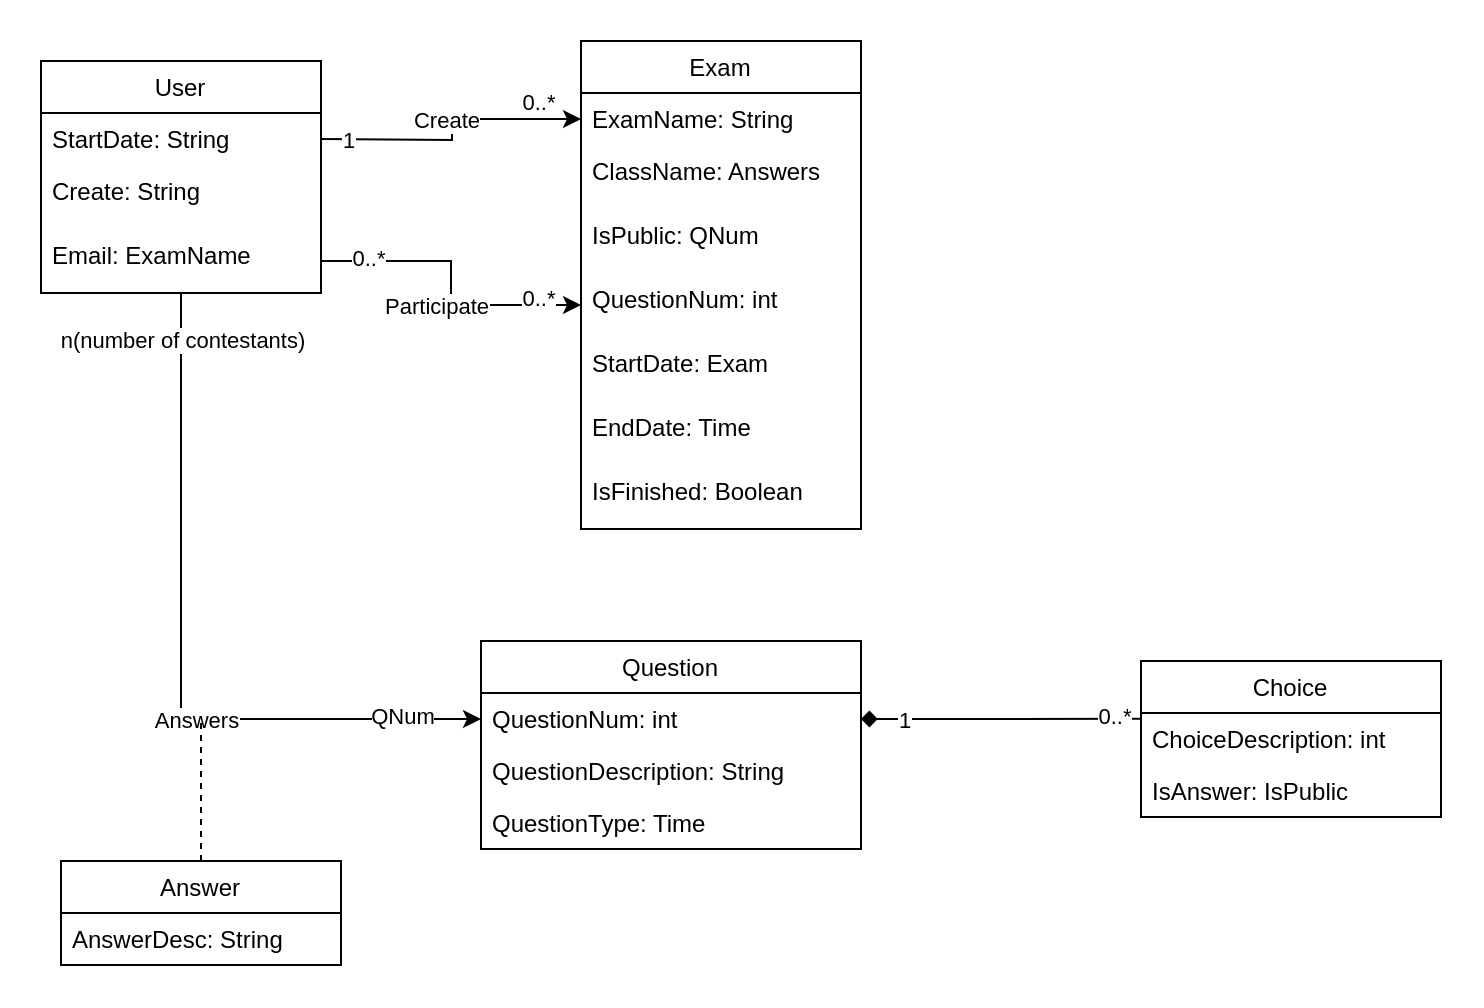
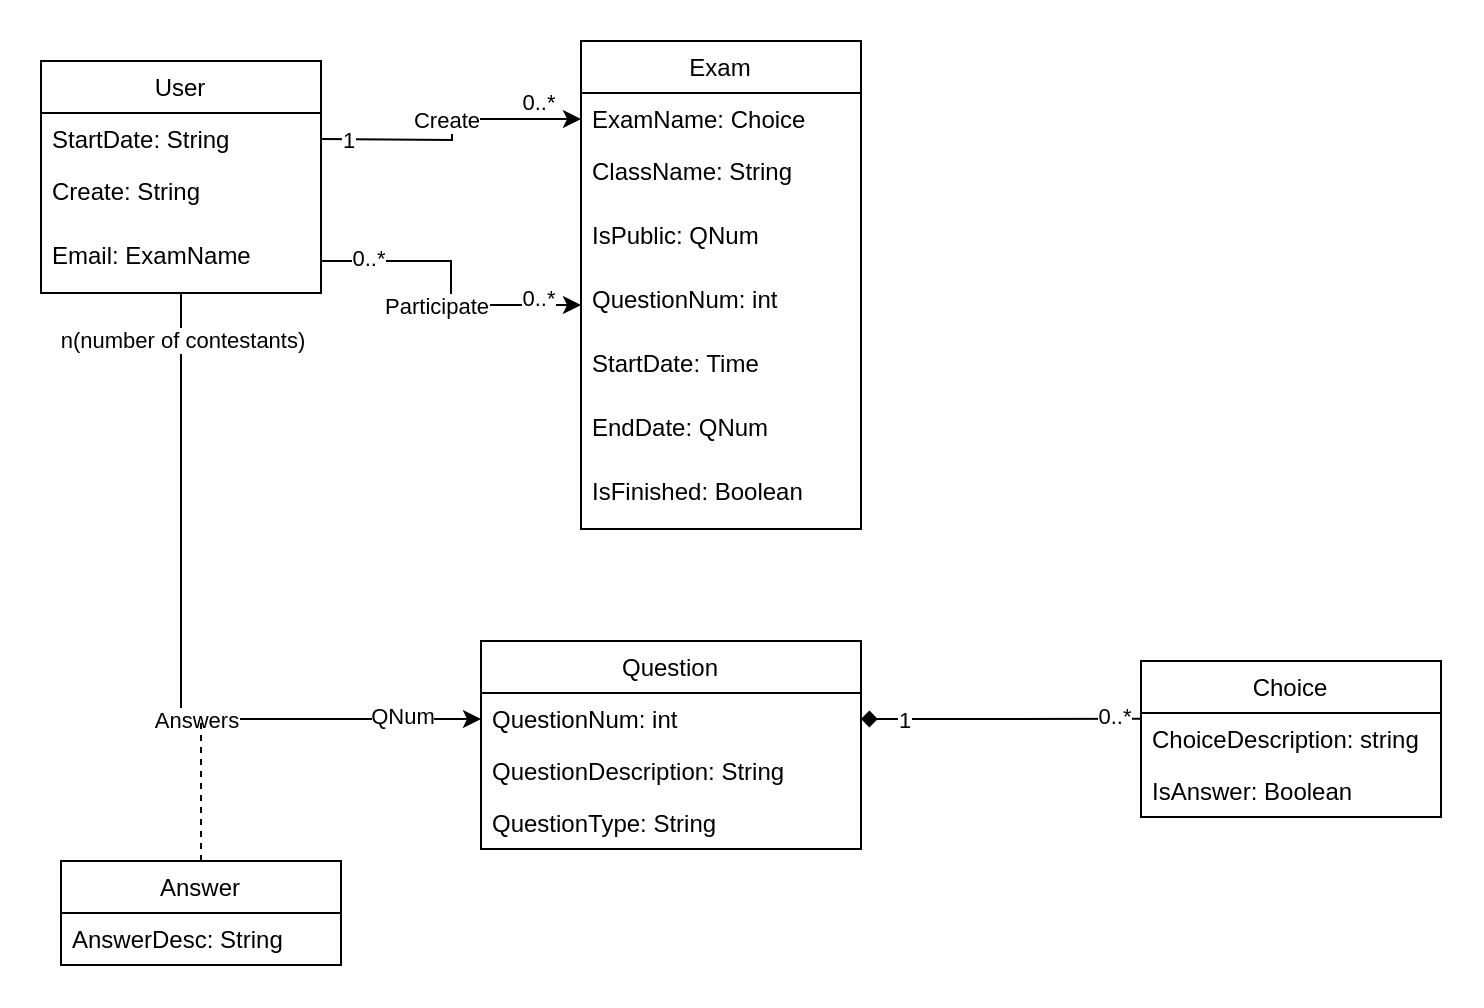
(690, 120) -> (690, 120)
(704, 172) -> (694, 172)
(687, 364) -> (683, 364)
(670, 428) -> (673, 428)
(1281, 740) -> (1301, 740)
(1260, 792) -> (1257, 792)
(600, 824) -> (614, 824)
